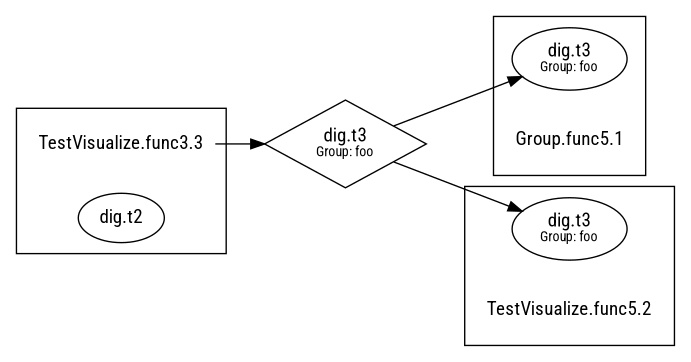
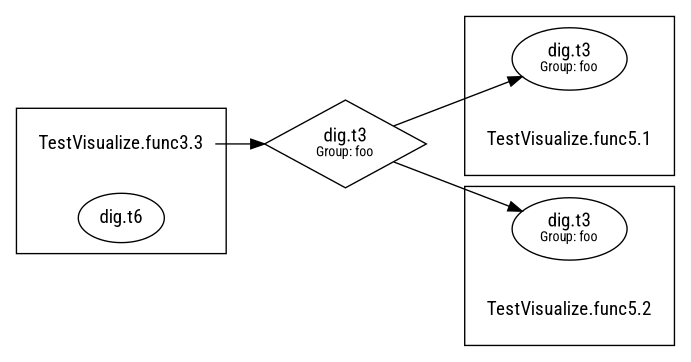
(570, 140) -> (570, 140)
(121, 218) -> (121, 218)
